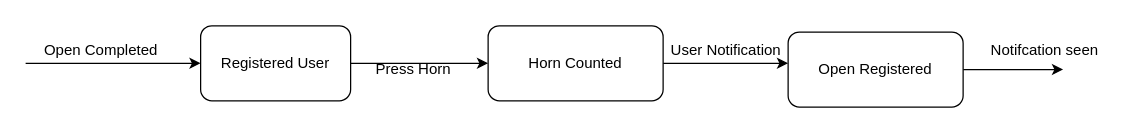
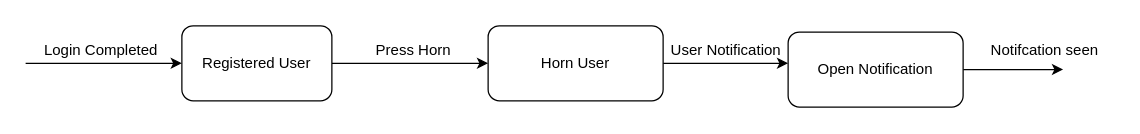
(101, 51) -> (101, 51)
(276, 63) -> (257, 63)
(576, 63) -> (576, 63)
(413, 69) -> (413, 51)
(876, 69) -> (876, 69)
